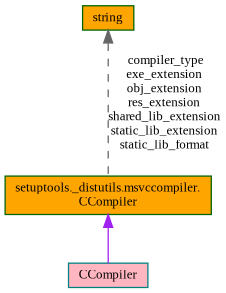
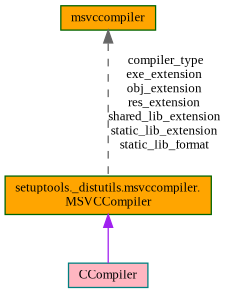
(108, 18) -> (108, 18)
(108, 195) -> (108, 195)
